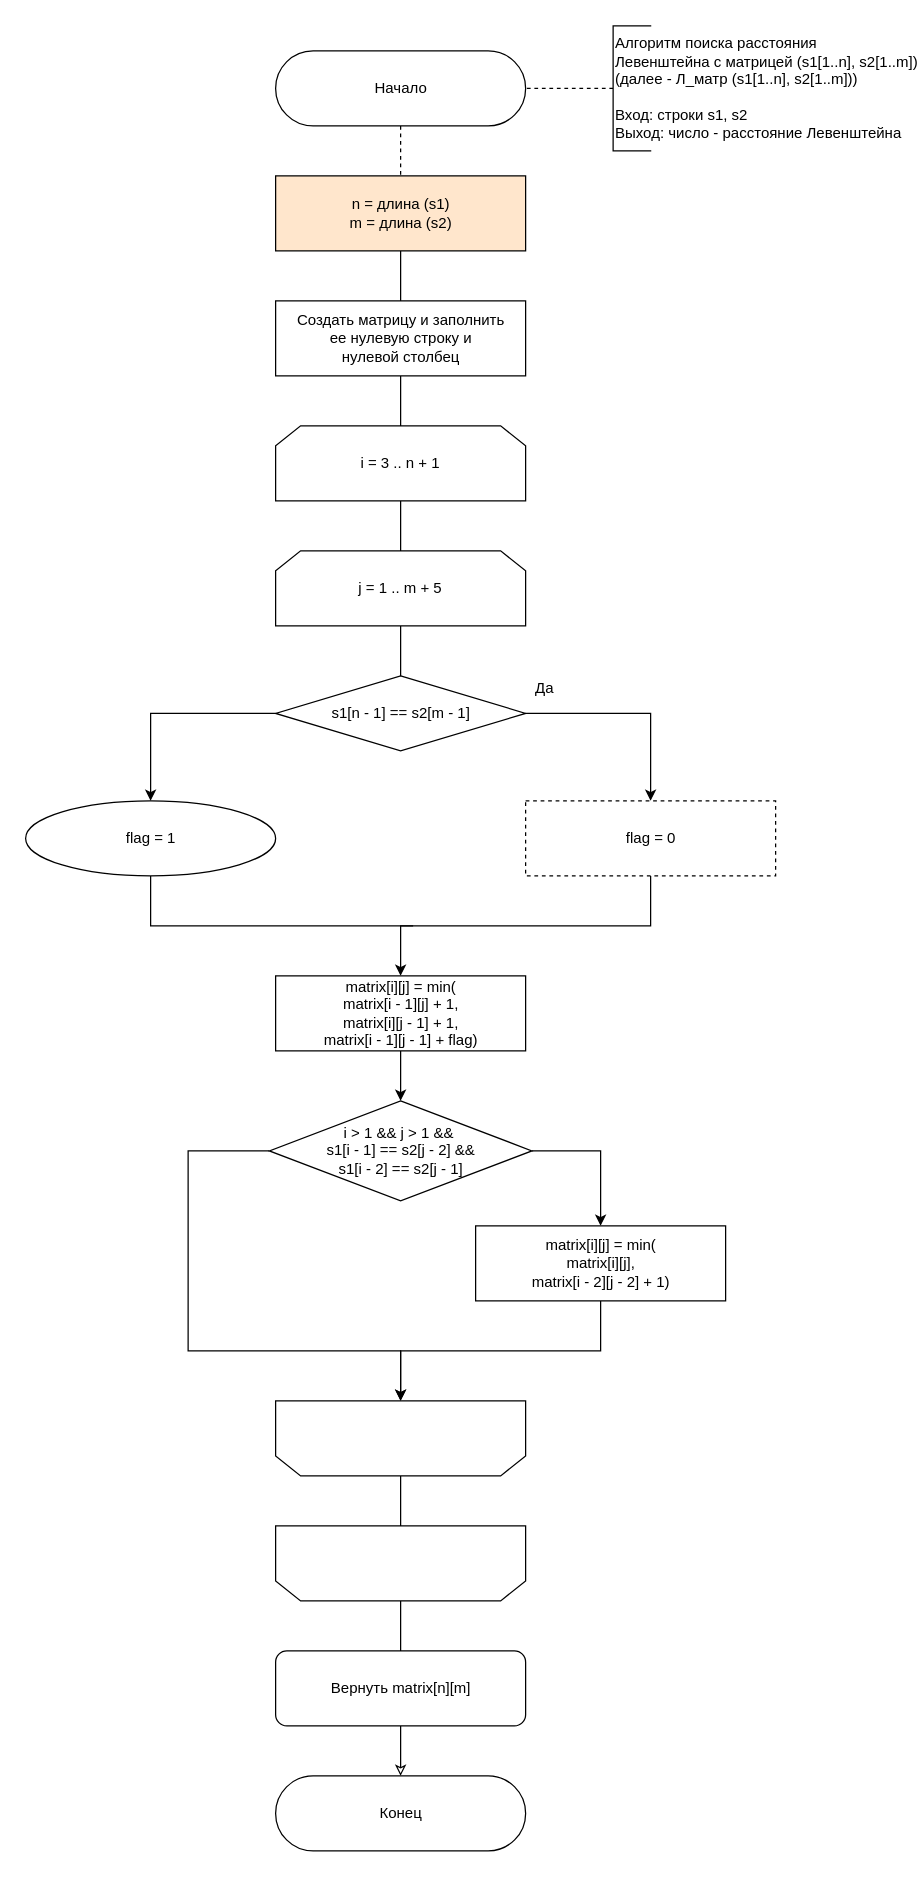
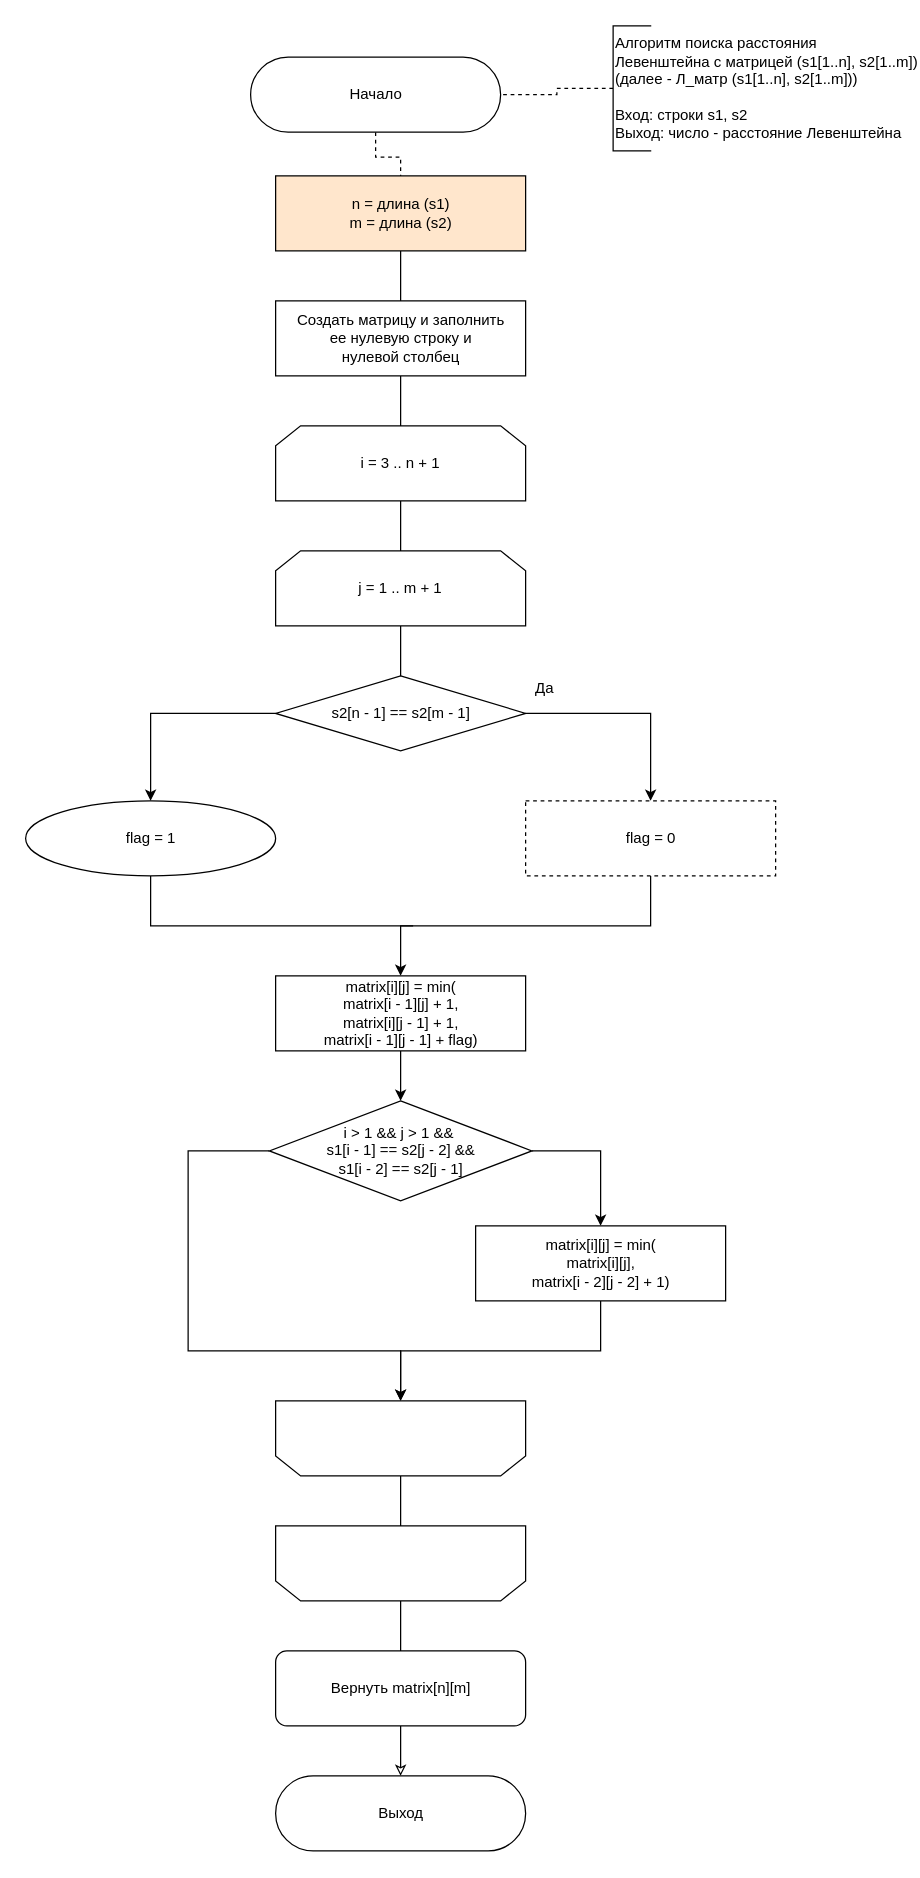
(401, 88) -> (376, 94)
(401, 588) -> (401, 588)
(401, 713) -> (401, 713)
(401, 1813) -> (401, 1813)
